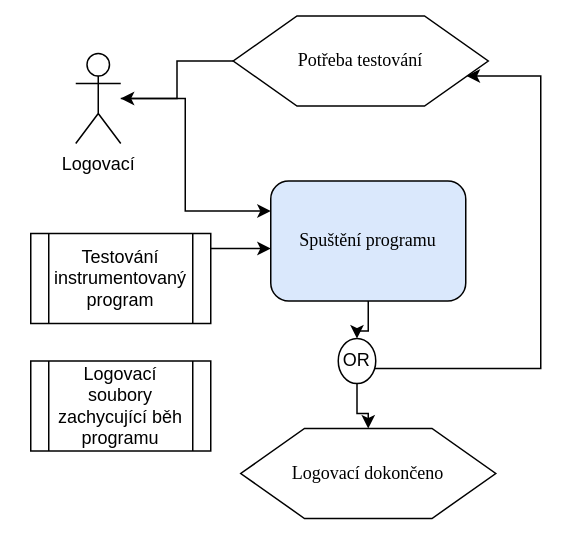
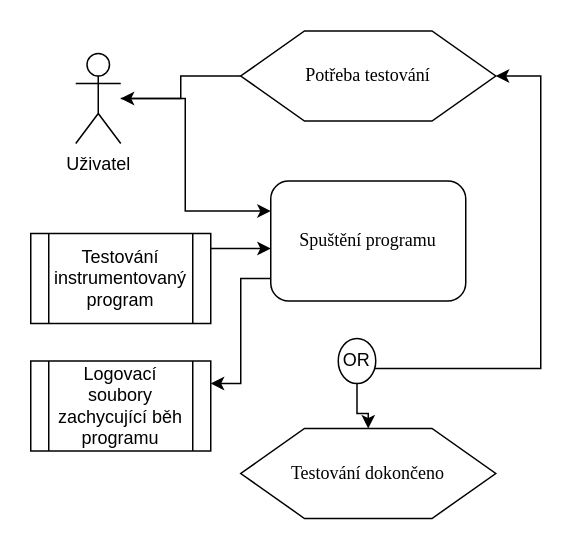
(361, 61) -> (368, 76)
(99, 165) -> (99, 165)
(368, 241) -> (368, 241)
(368, 322) -> none
none -> (241, 325)
(368, 473) -> (368, 473)
